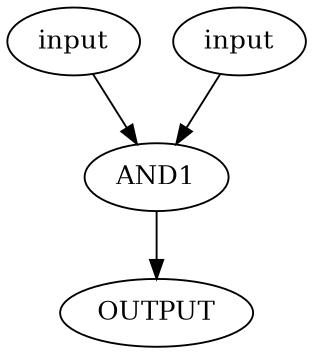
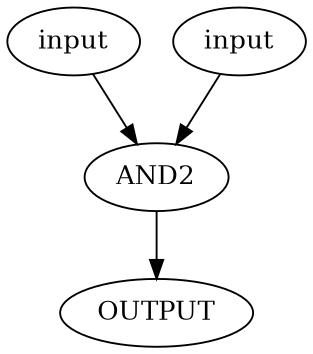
(157, 177) -> (157, 177)
